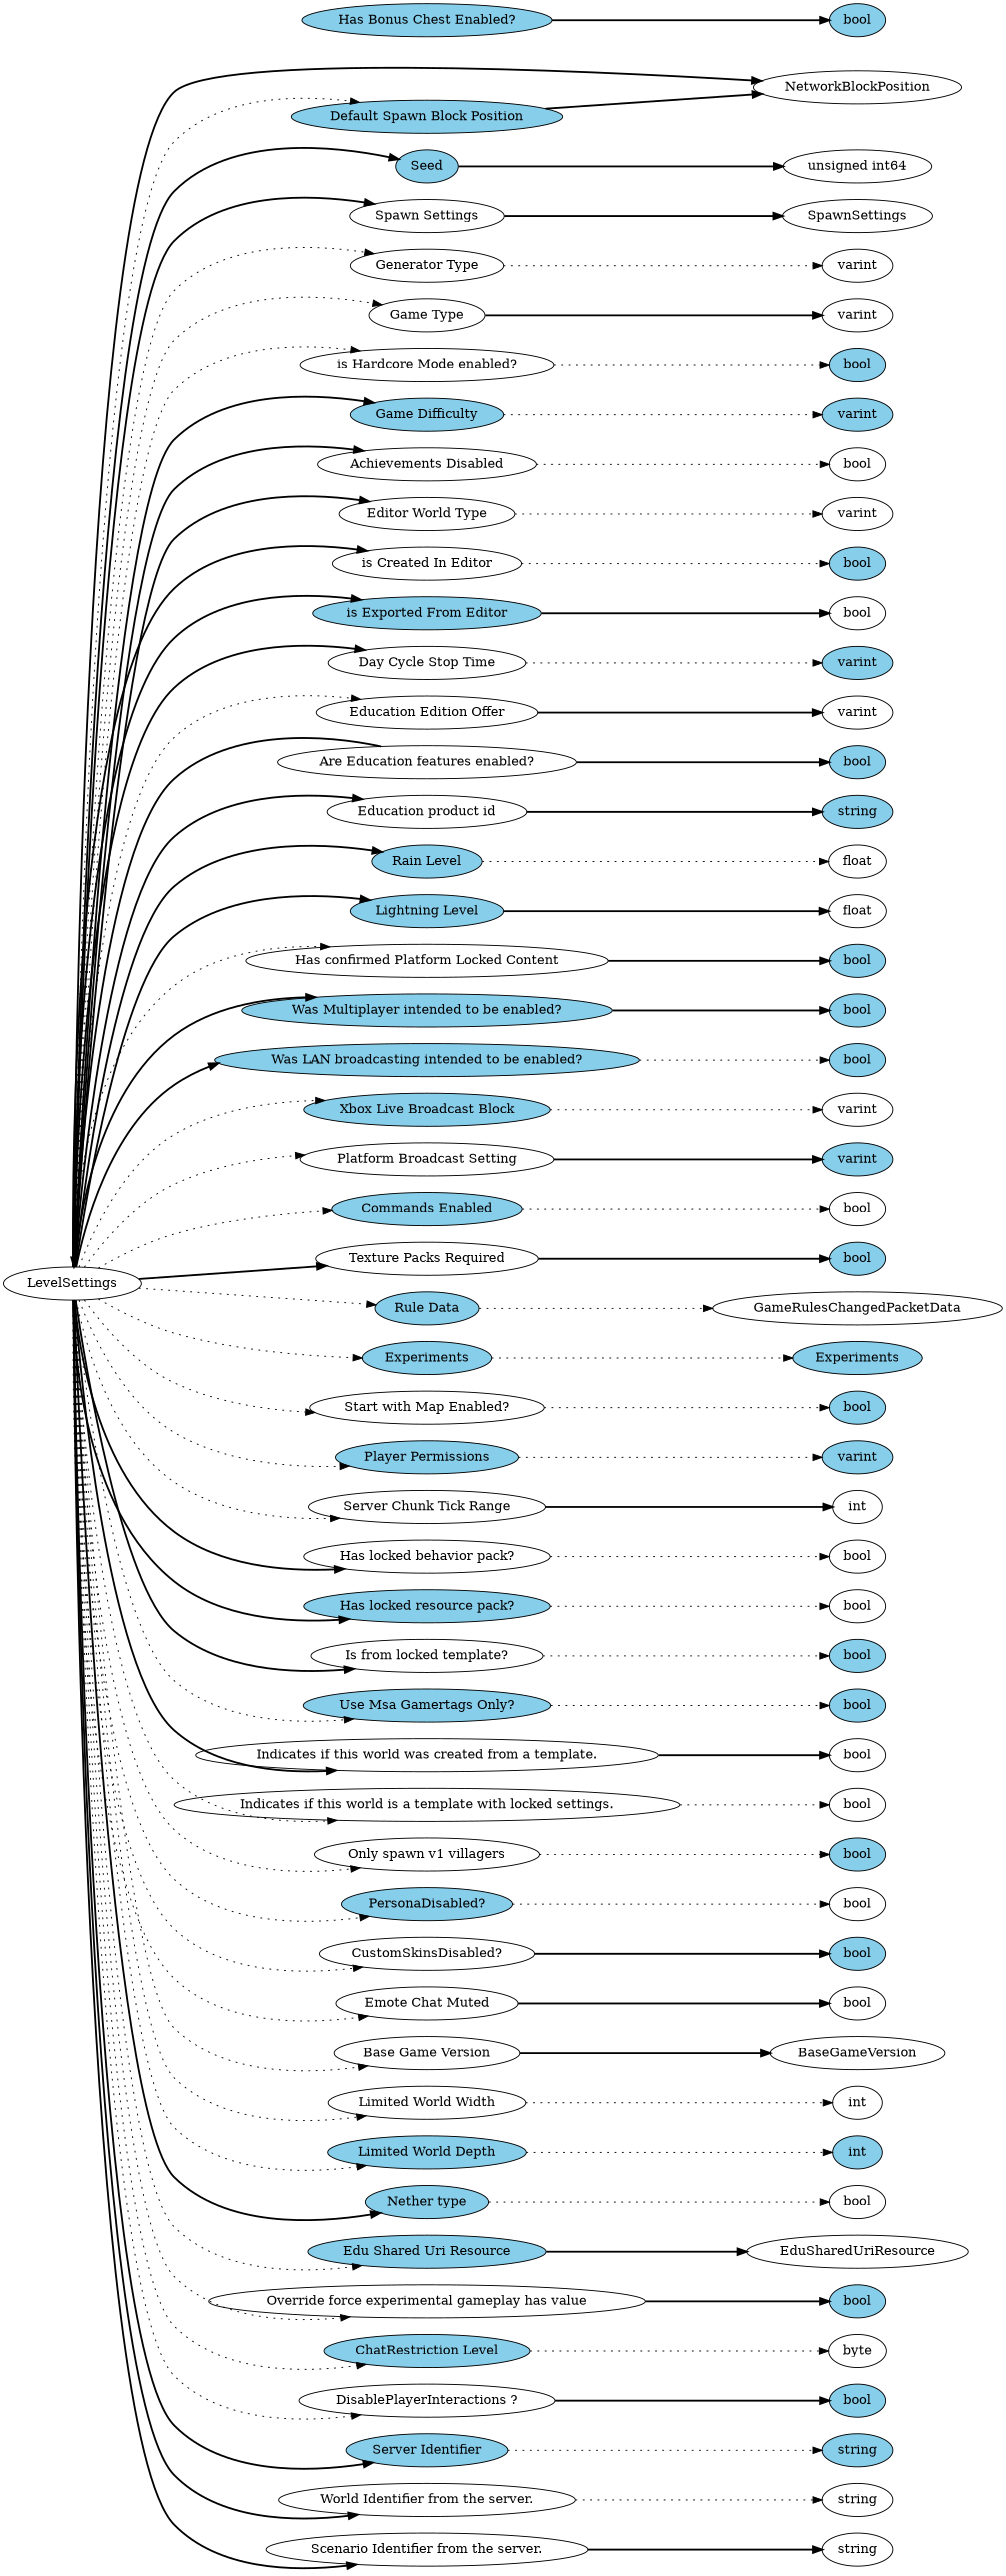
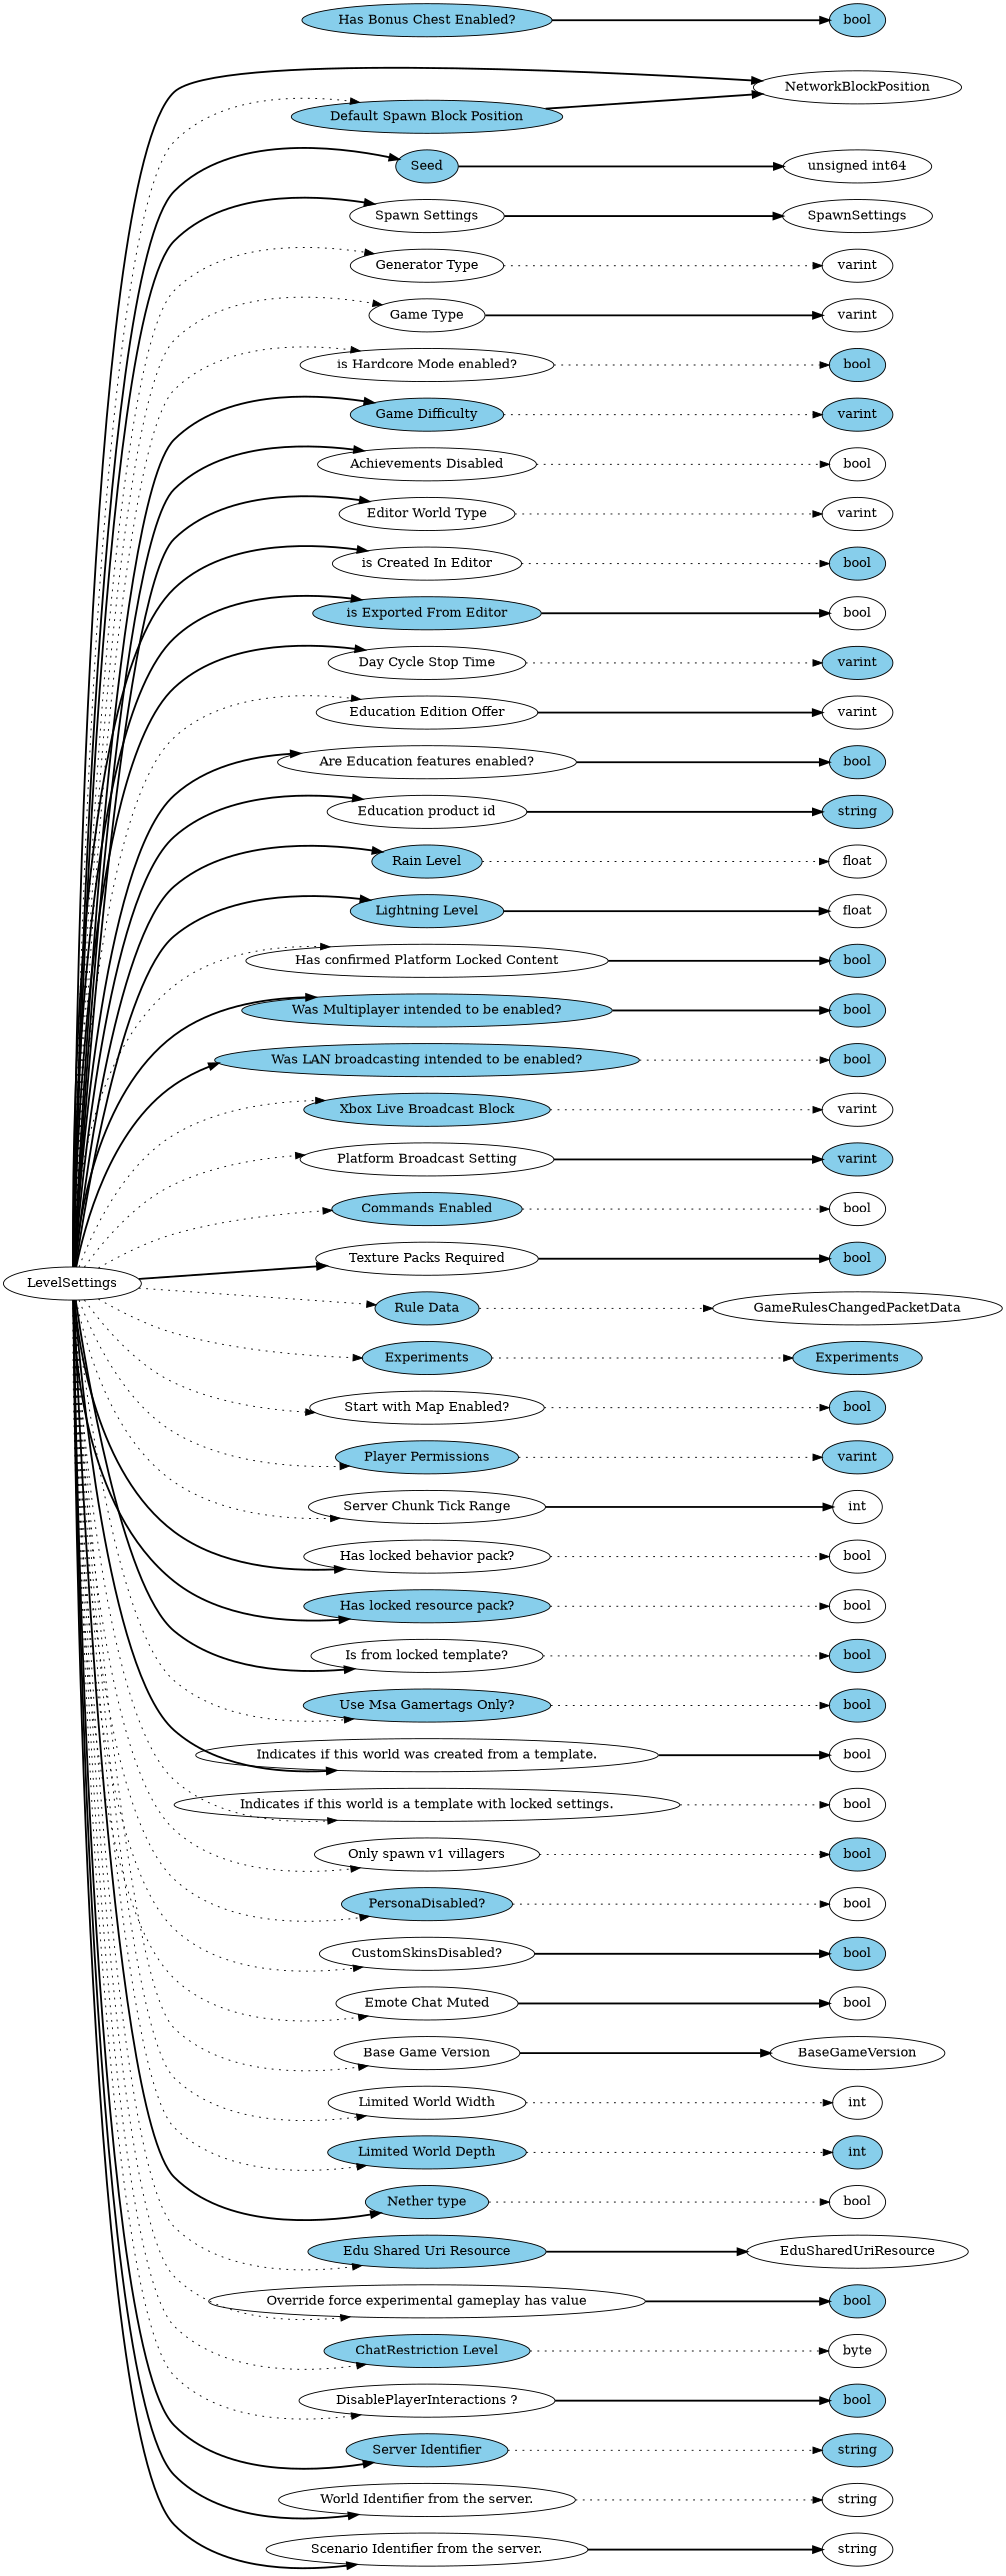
(120, 905) -> (110, 962)
